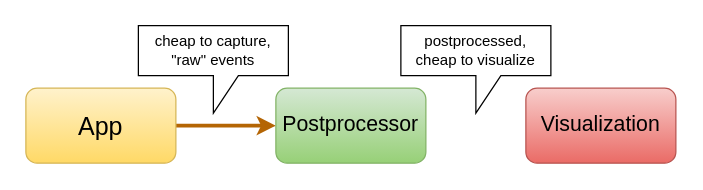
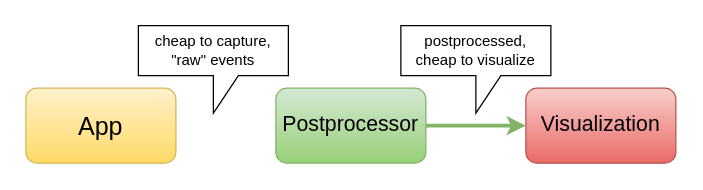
(219, 126) -> none
none -> (469, 126)
